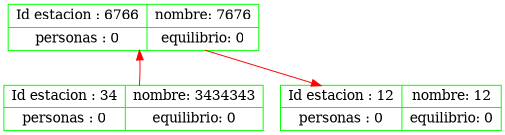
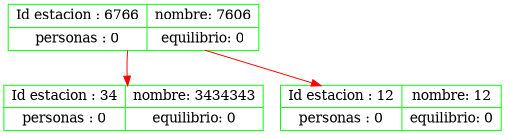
(203, 15) -> (203, 15)
(140, 73) -> (127, 63)
